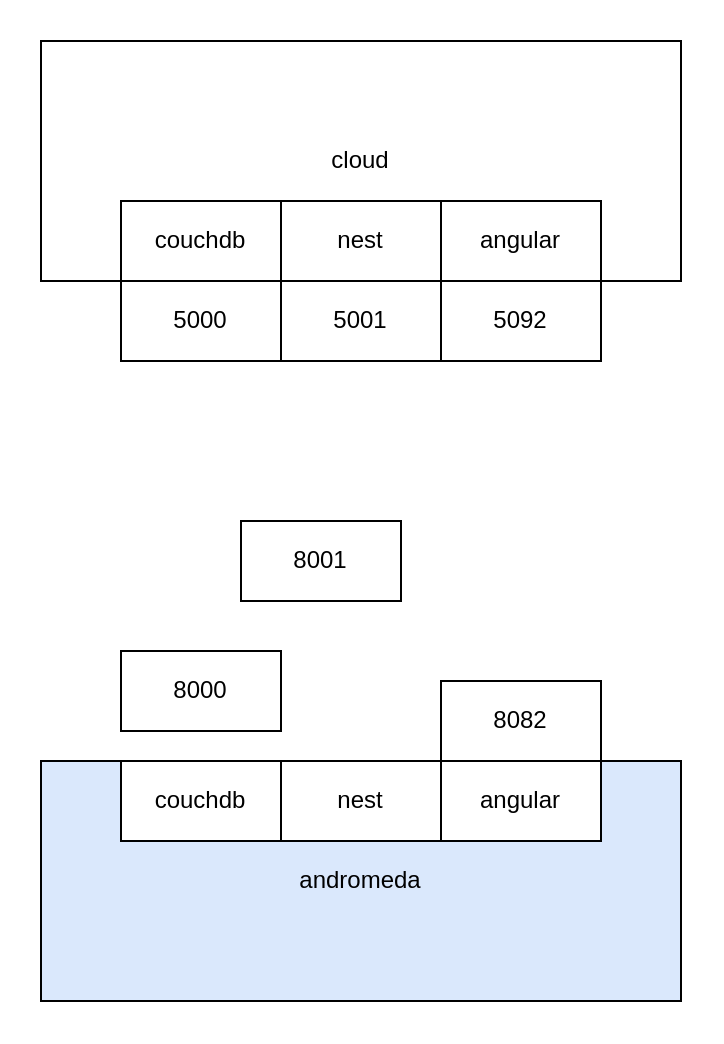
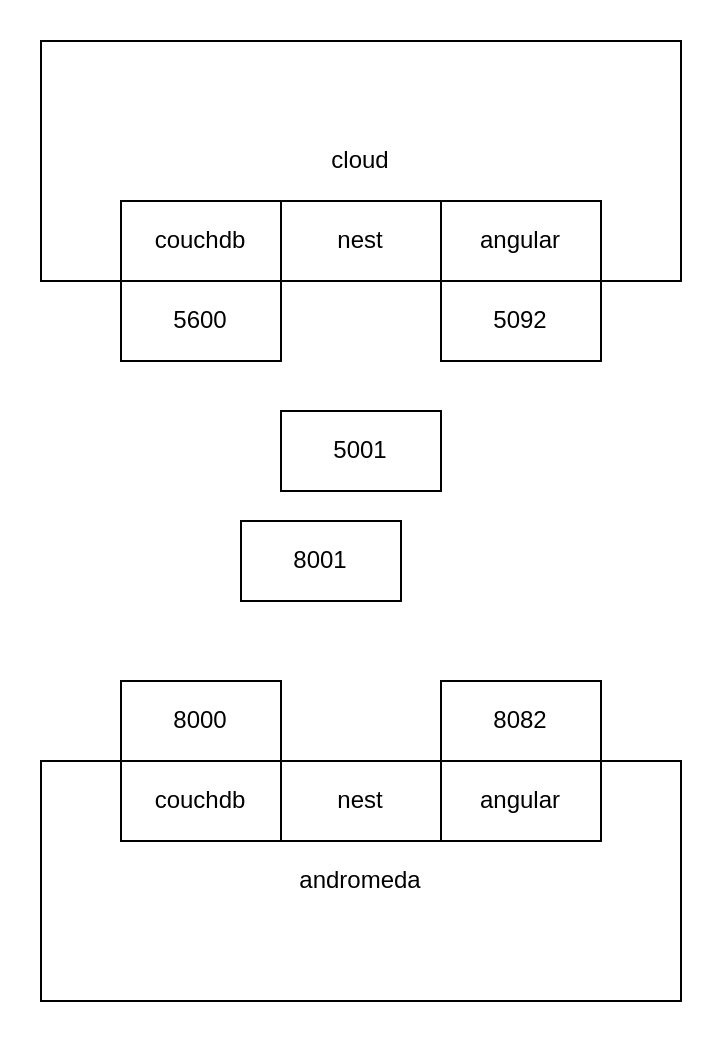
(201, 321) -> (201, 321)
(361, 321) -> (361, 451)
(201, 691) -> (201, 721)
(361, 881) -> (361, 881)
